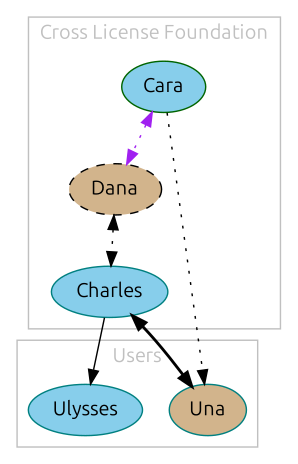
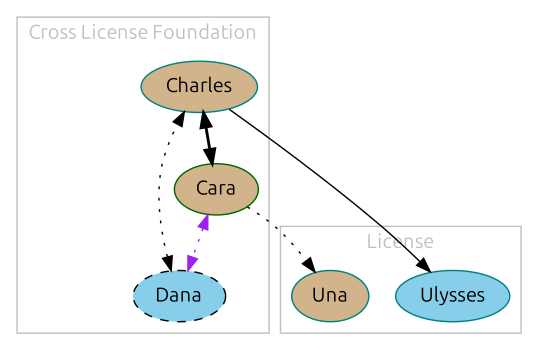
(164, 87) -> (216, 189)
(115, 189) -> (179, 296)
(110, 292) -> (199, 87)
(163, 350) -> (208, 138)
(137, 357) -> (401, 243)
